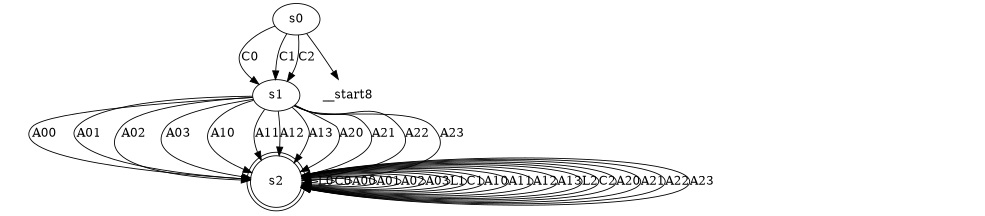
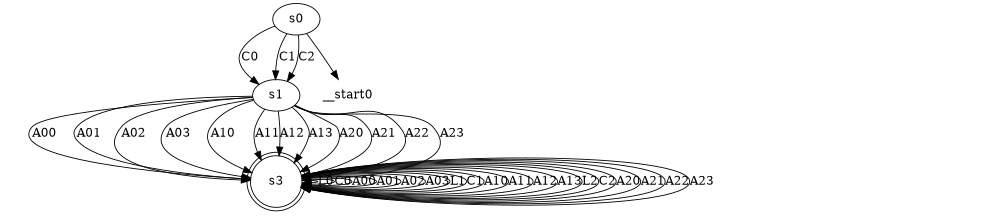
(348, 95) -> (348, 95)
(276, 182) -> (276, 182)
